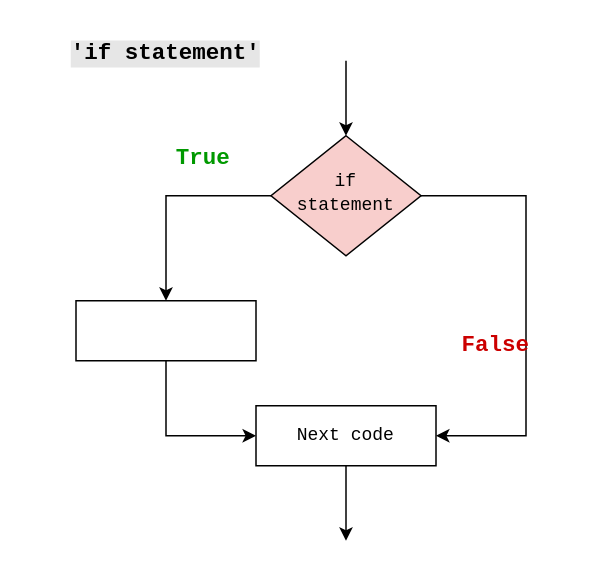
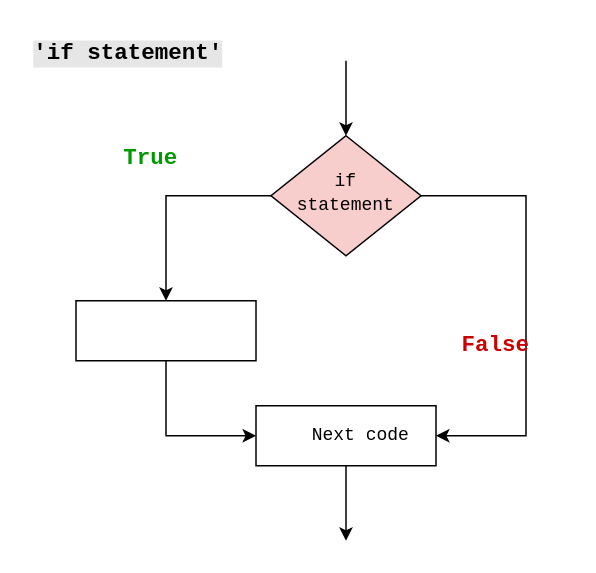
(166, 53) -> (128, 53)
(203, 158) -> (151, 158)
(346, 436) -> (361, 436)
